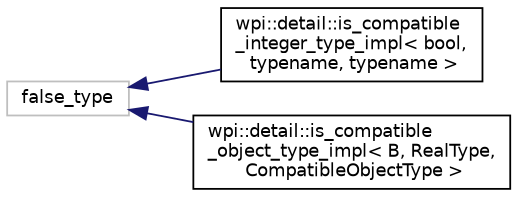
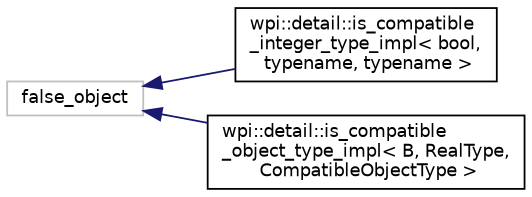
(68, 98) -> (75, 98)
